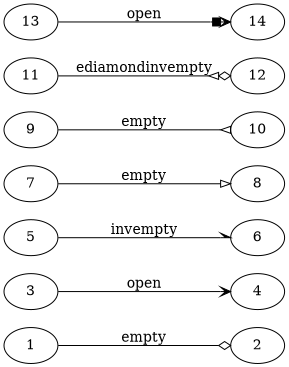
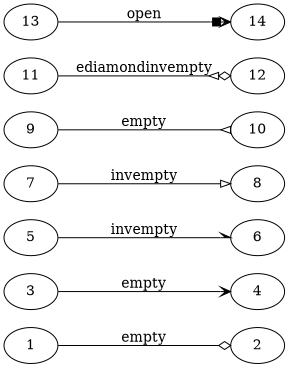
(144, 176) -> (144, 176)
(144, 284) -> (144, 284)
